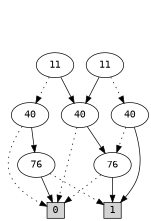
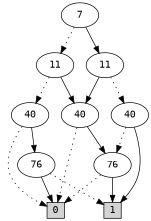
none -> (80, 15)
